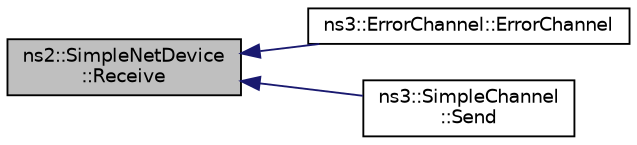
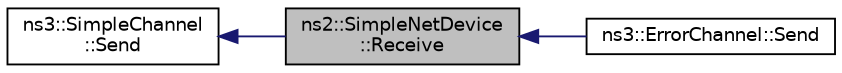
(469, 26) -> (711, 36)
(311, 90) -> (262, 36)
